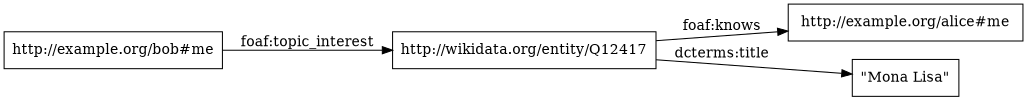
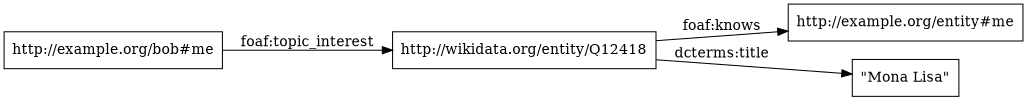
(906, 23) -> (906, 23)
(524, 50) -> (524, 50)
